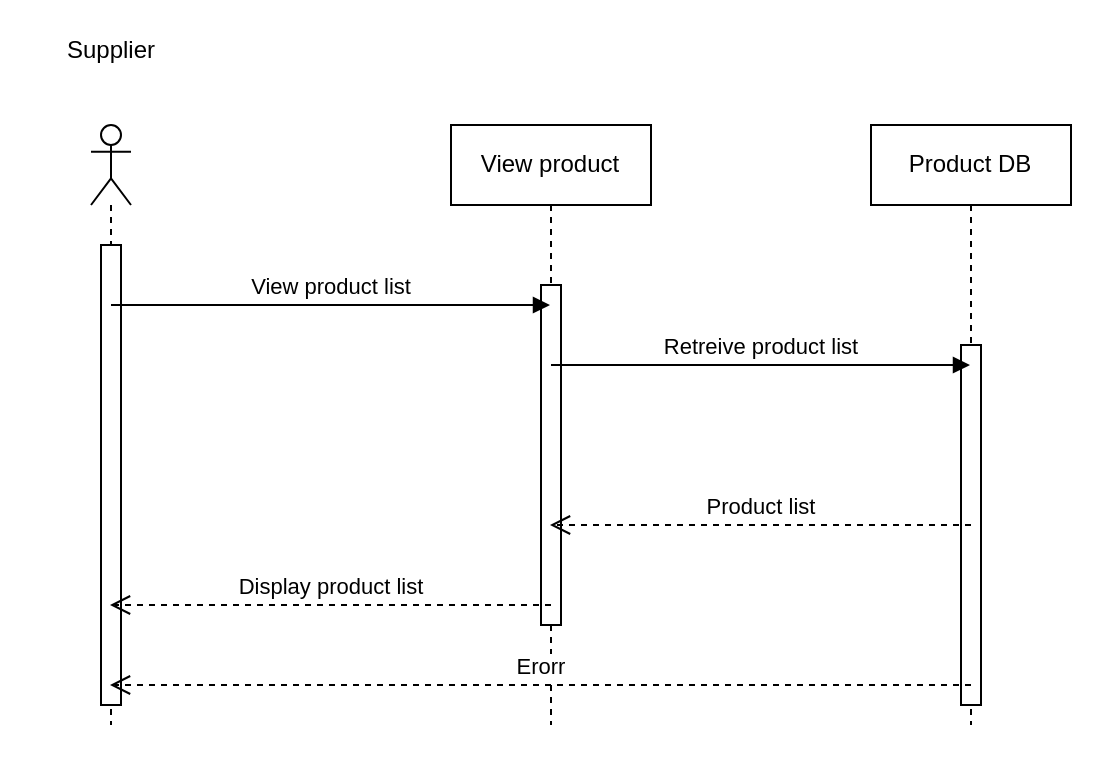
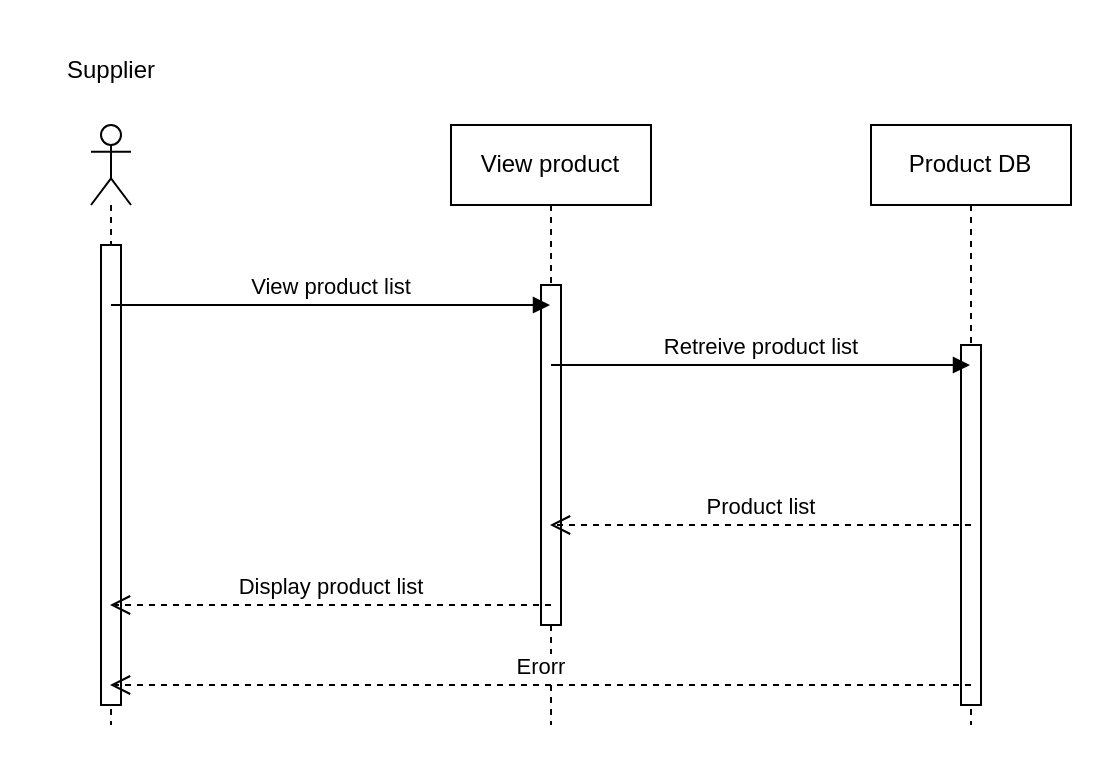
(111, 51) -> (111, 71)
